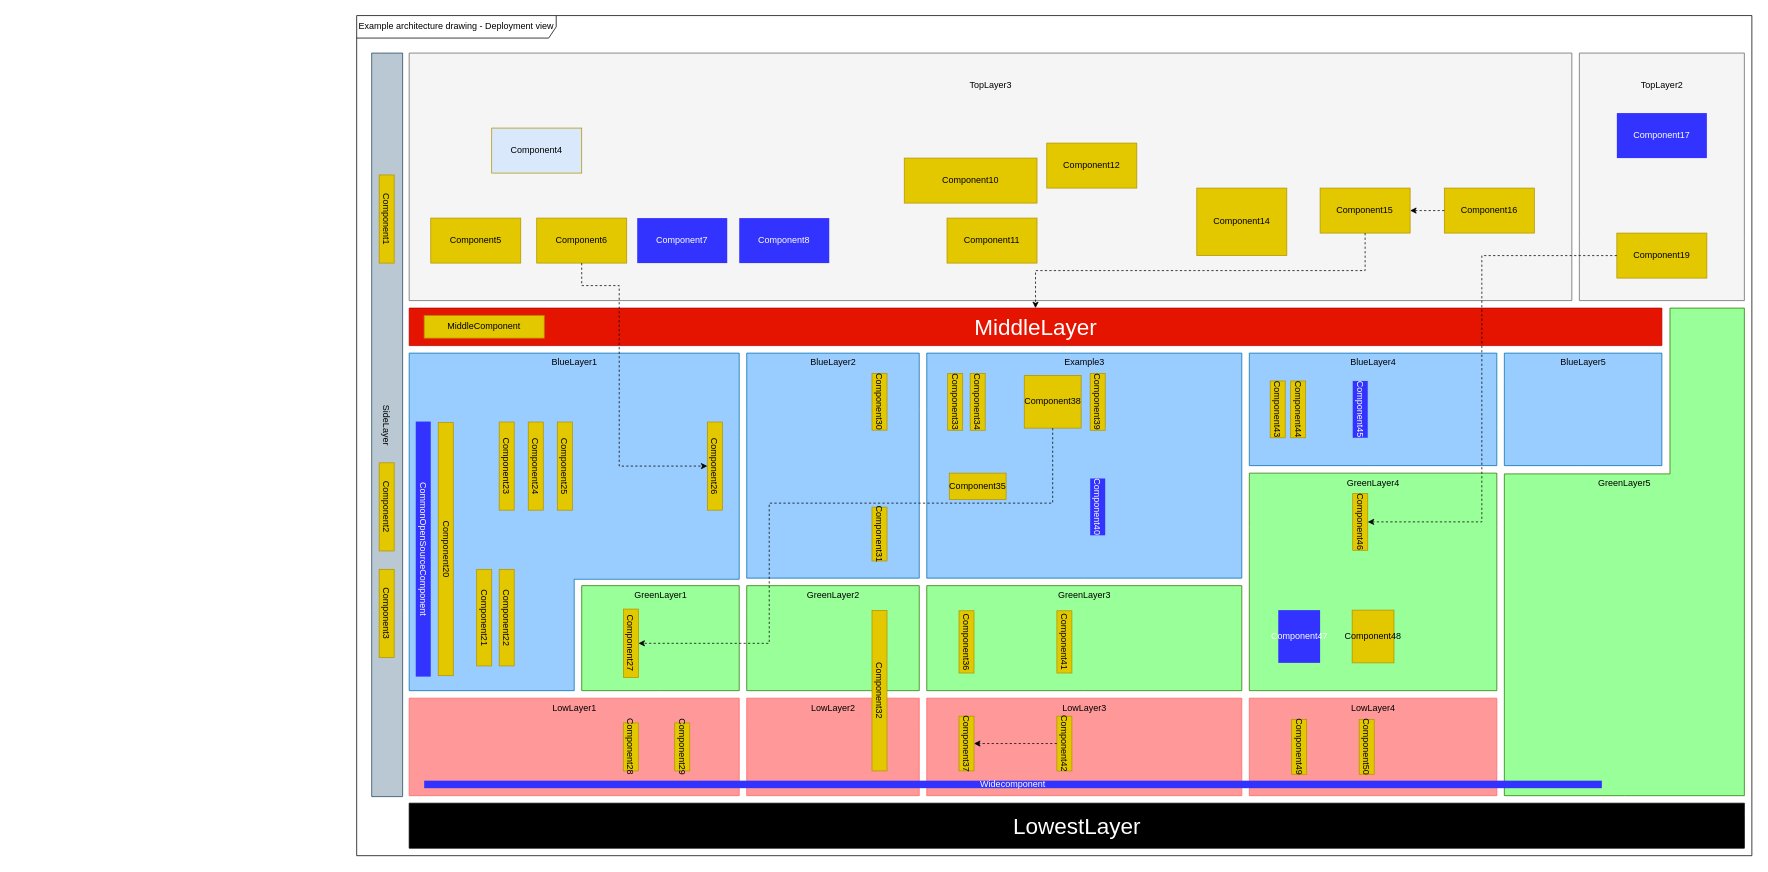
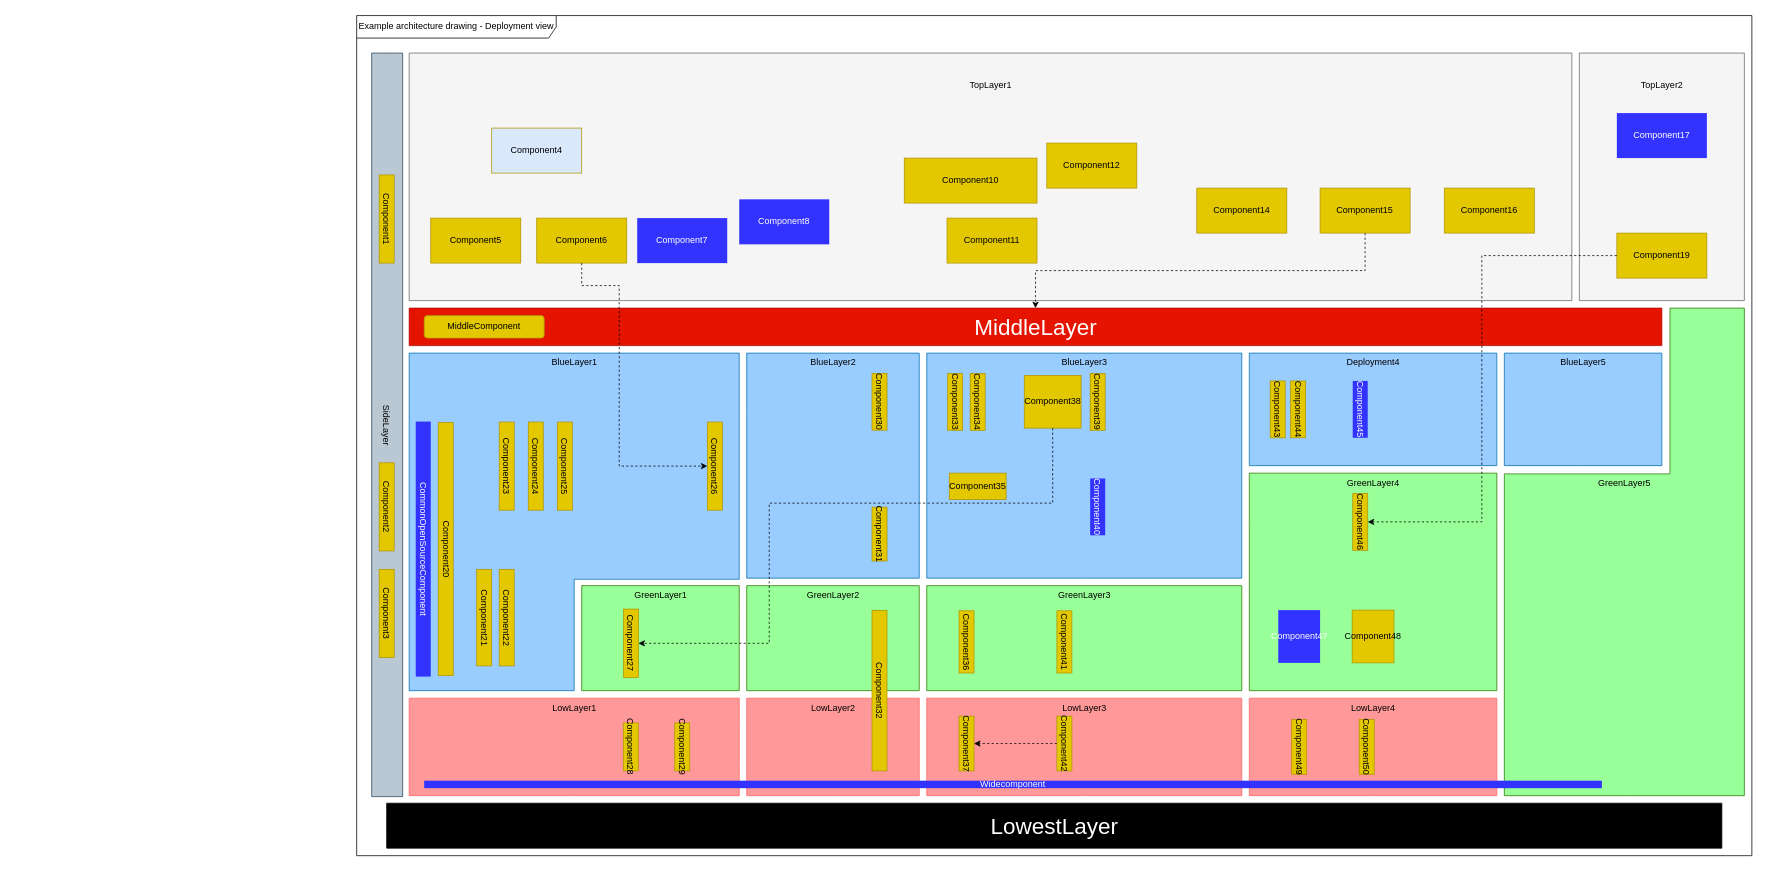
(991, 84) -> (991, 84)
(1430, 210) -> none
(1242, 222) -> (1242, 210)
(784, 240) -> (784, 222)
(484, 327) -> (484, 327)
(1085, 362) -> (1085, 362)
(1373, 362) -> (1373, 362)
(1077, 825) -> (1054, 825)
